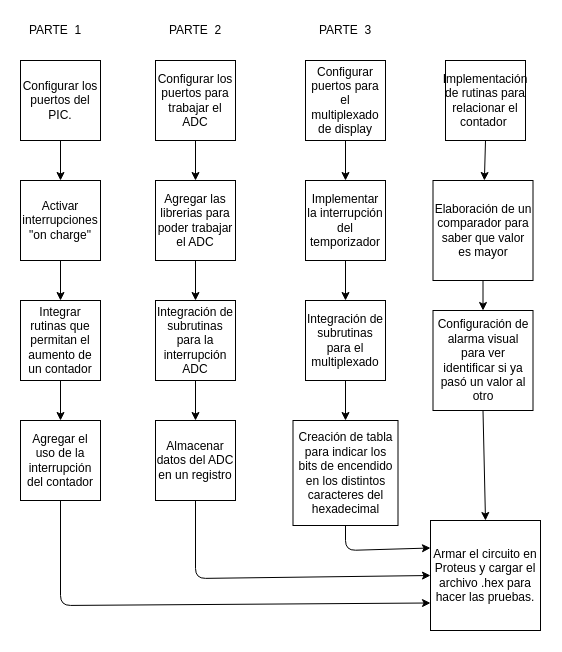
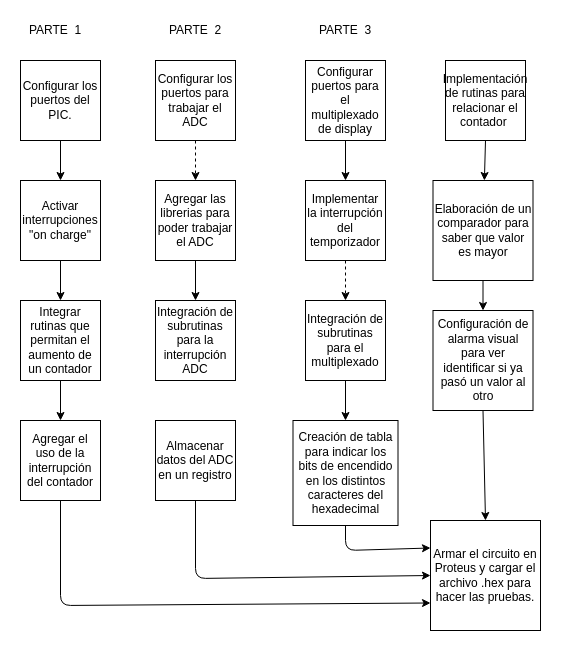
(196, 157) -> (196, 157)
(346, 277) -> (346, 277)
(196, 397) -> none
